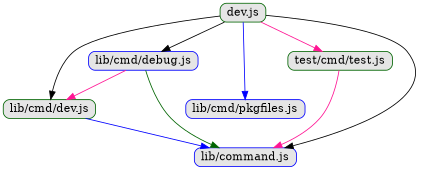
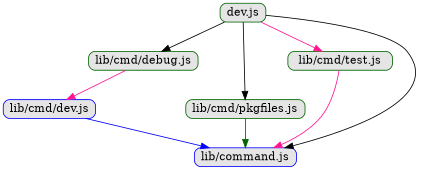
(123, 33) -> none
(244, 57) -> (244, 57)
(143, 61) -> (143, 61)
(340, 61) -> (340, 61)
(49, 109) -> (49, 109)
(245, 109) -> (245, 109)
(169, 116) -> (245, 129)
